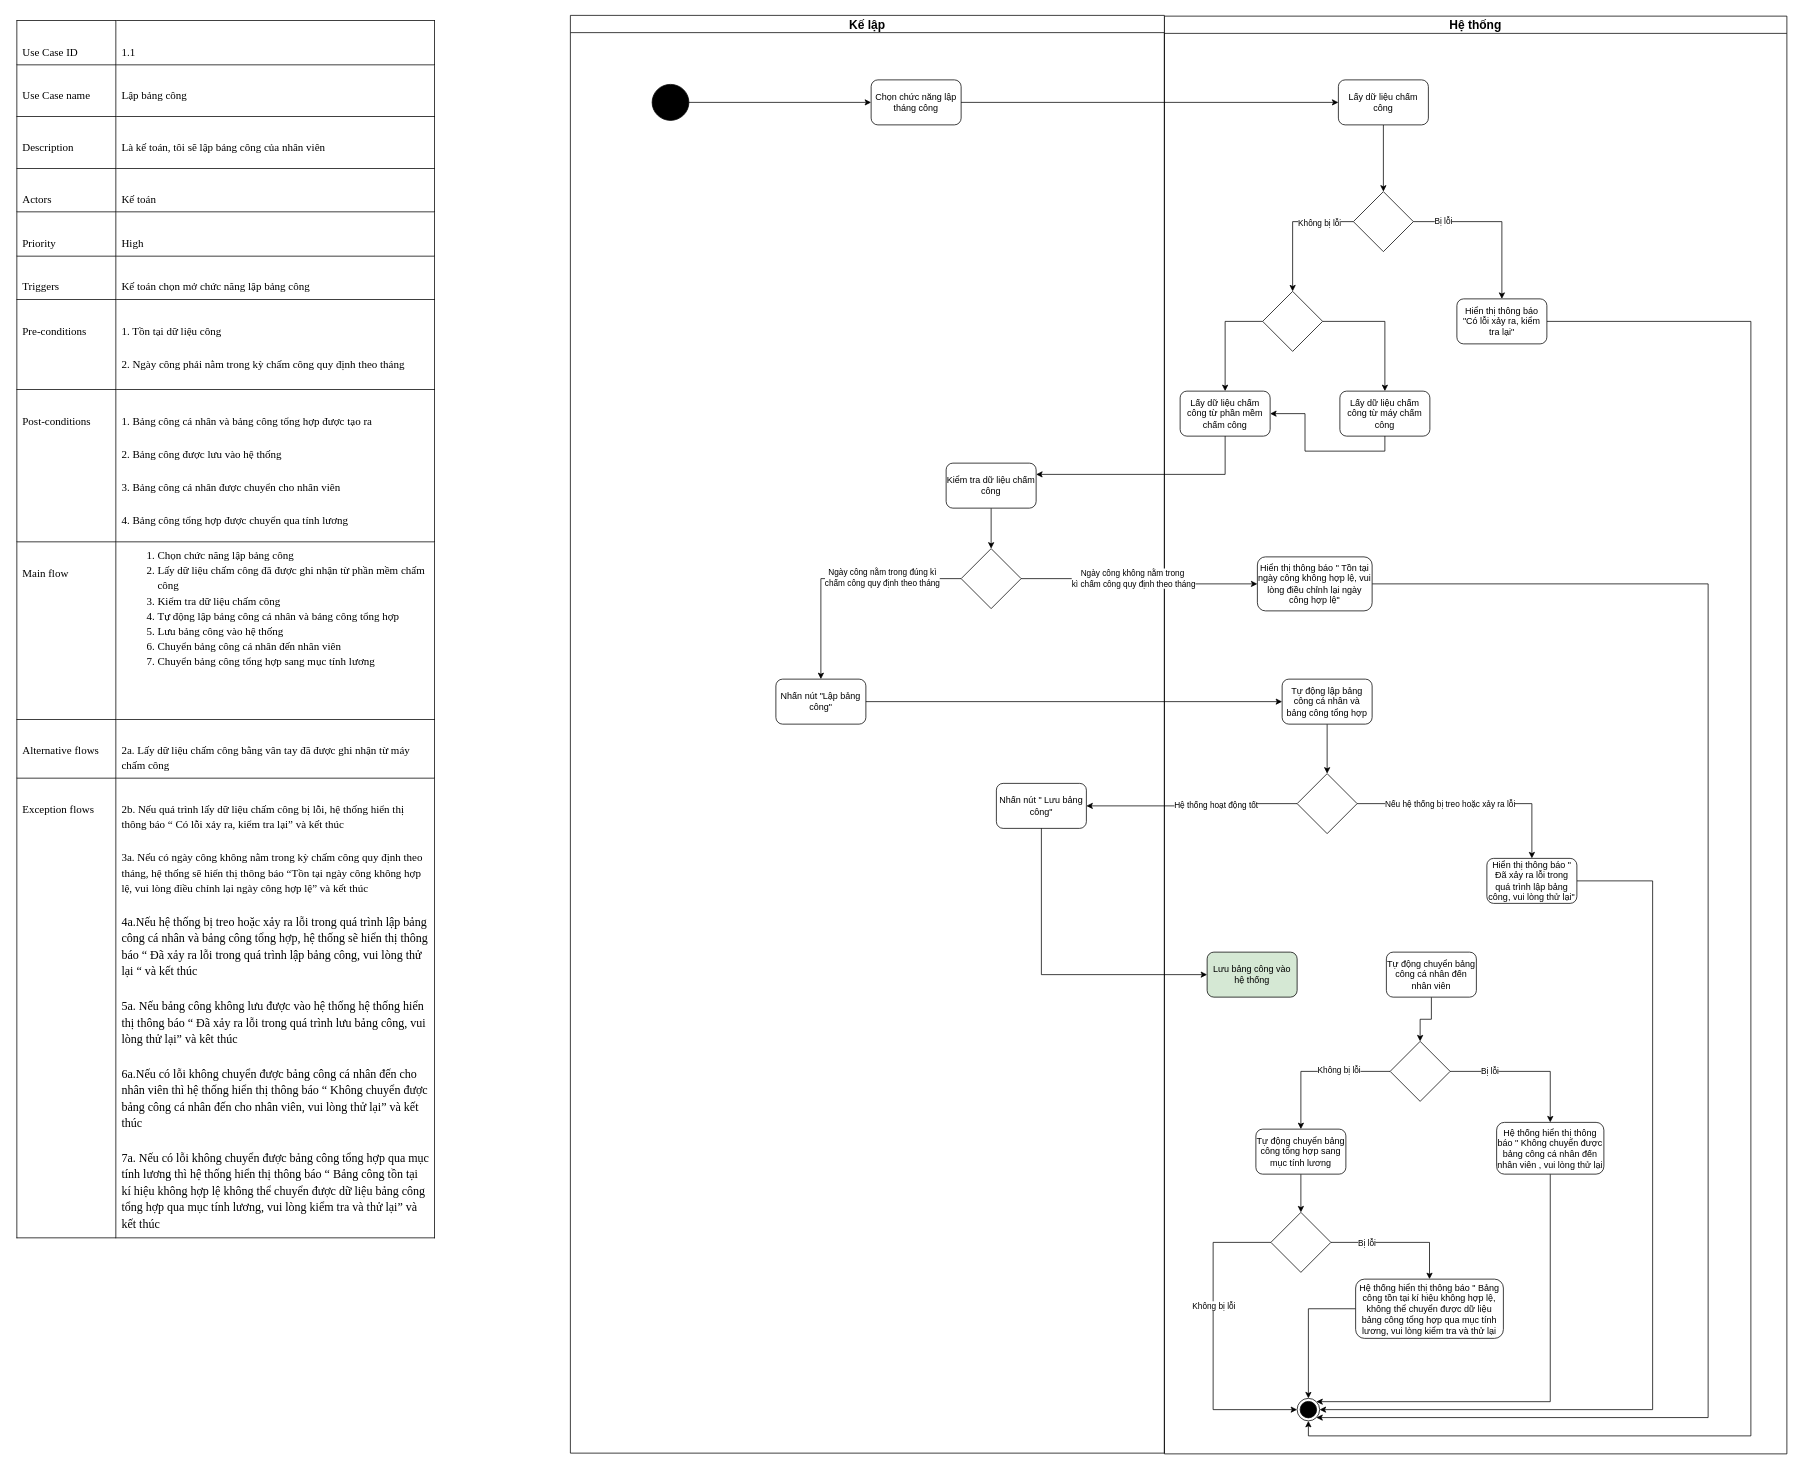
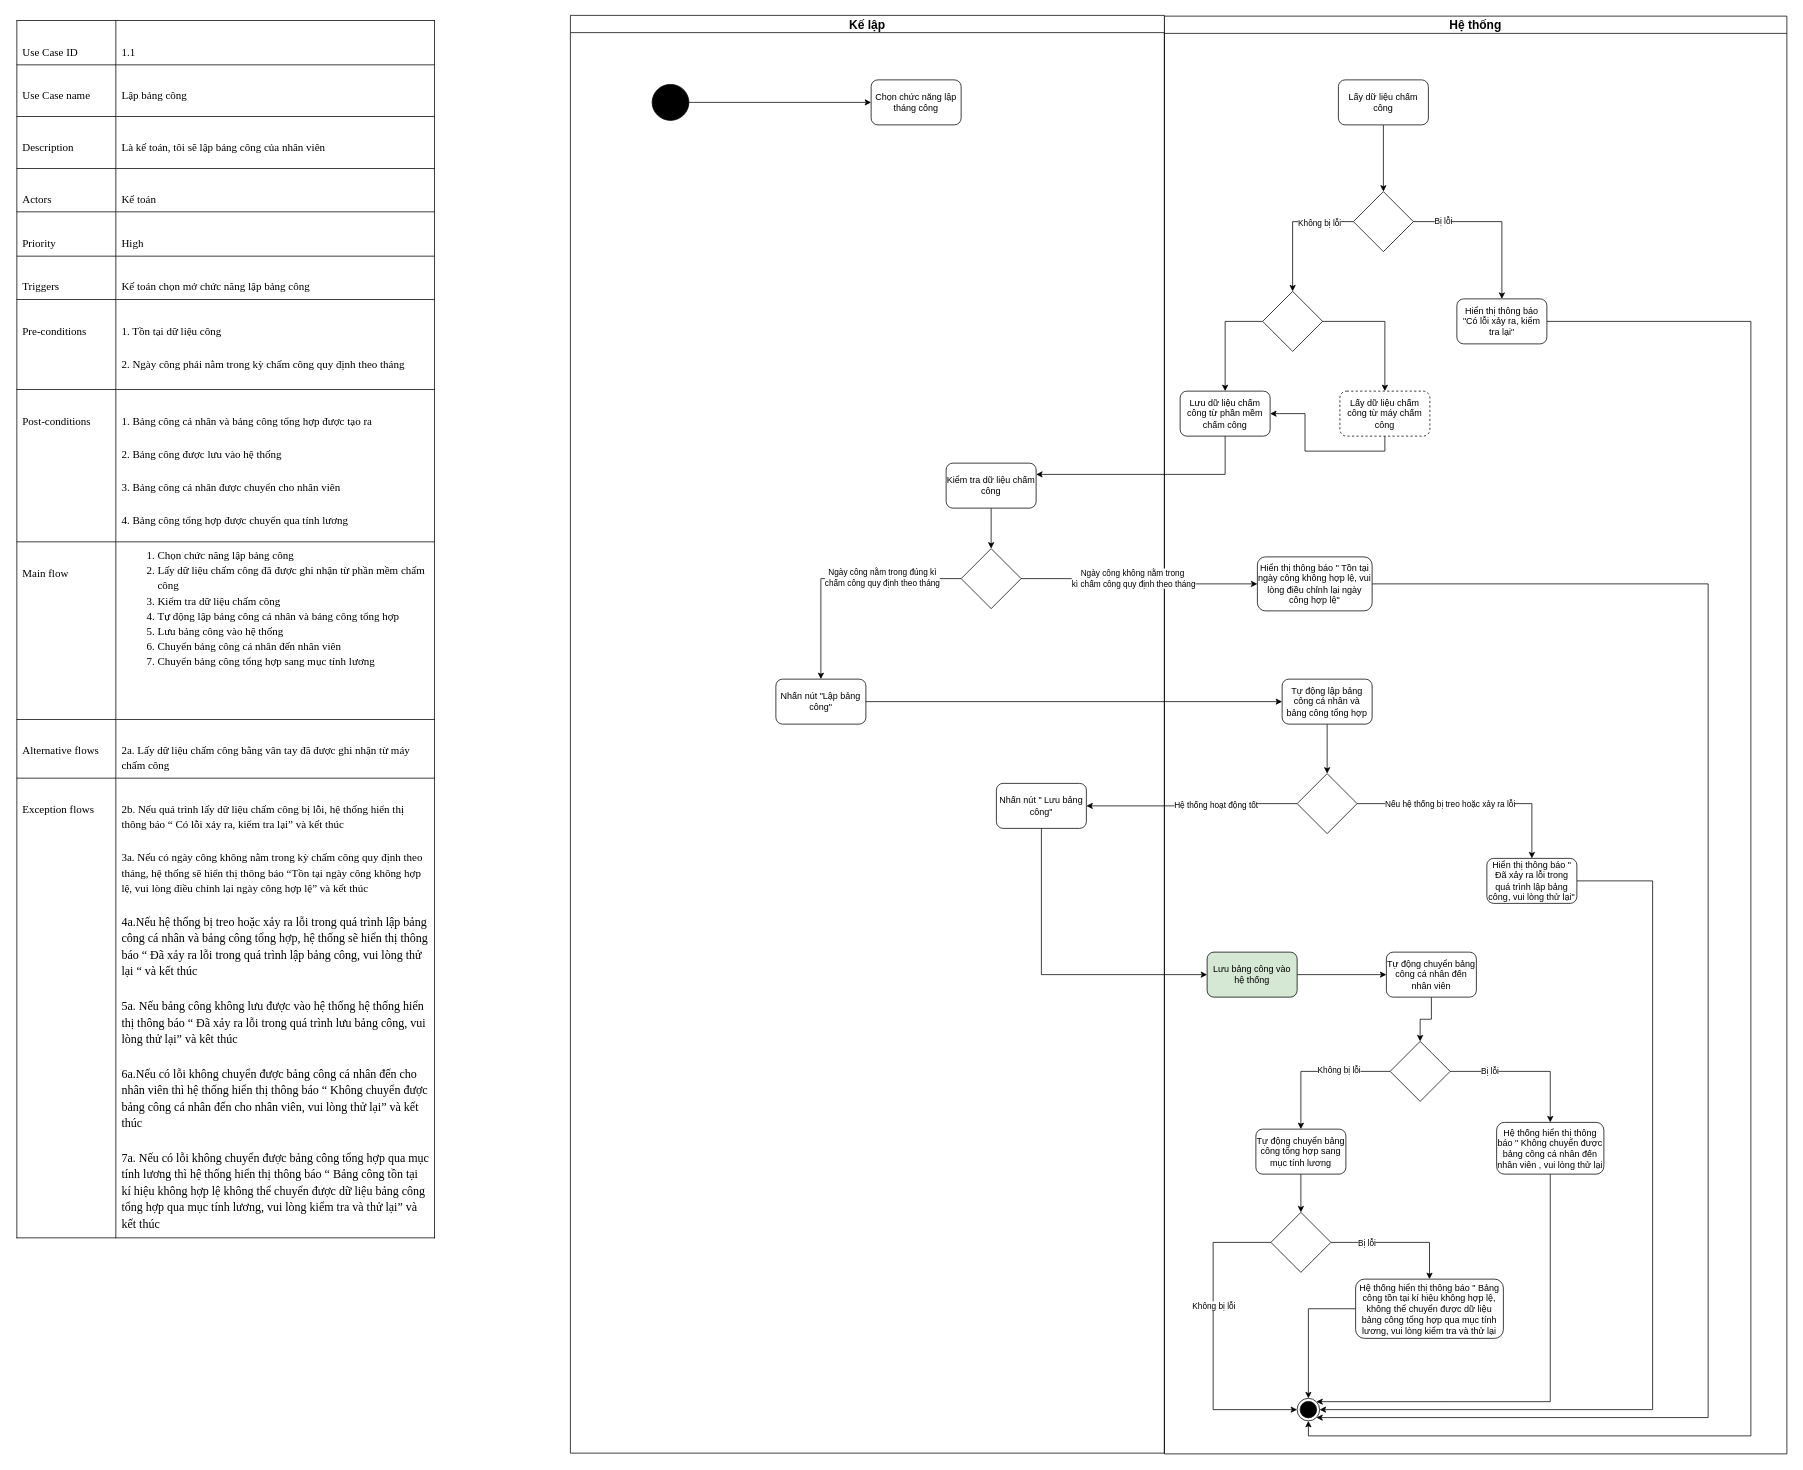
(1147, 102) -> none
(1225, 414) -> (1225, 414)
(1385, 414) -> (1385, 414)
none -> (1339, 975)
